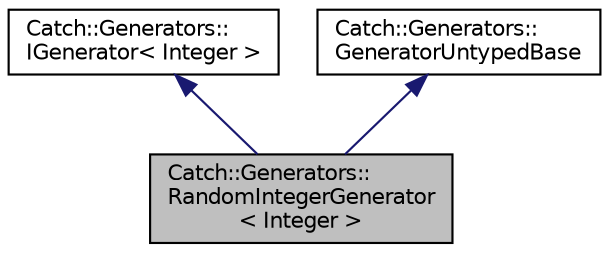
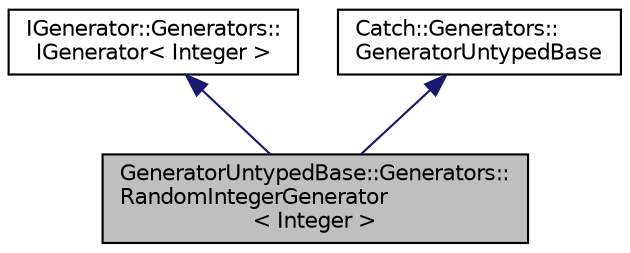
(144, 42) -> (153, 42)
(301, 199) -> (315, 199)
